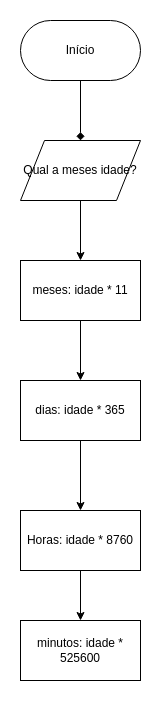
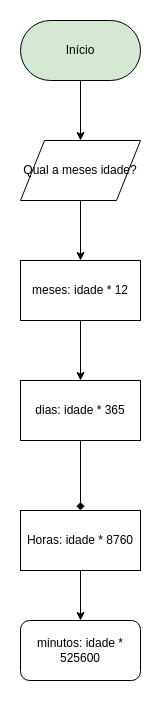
(81, 51) -> (81, 51)
(81, 132) -> (81, 132)
(81, 291) -> (81, 291)
(81, 502) -> (81, 502)
(81, 651) -> (81, 651)
